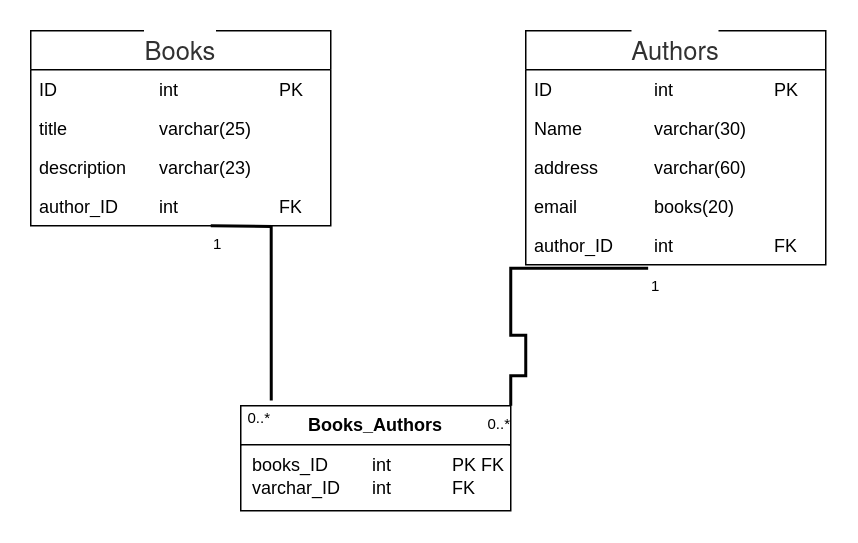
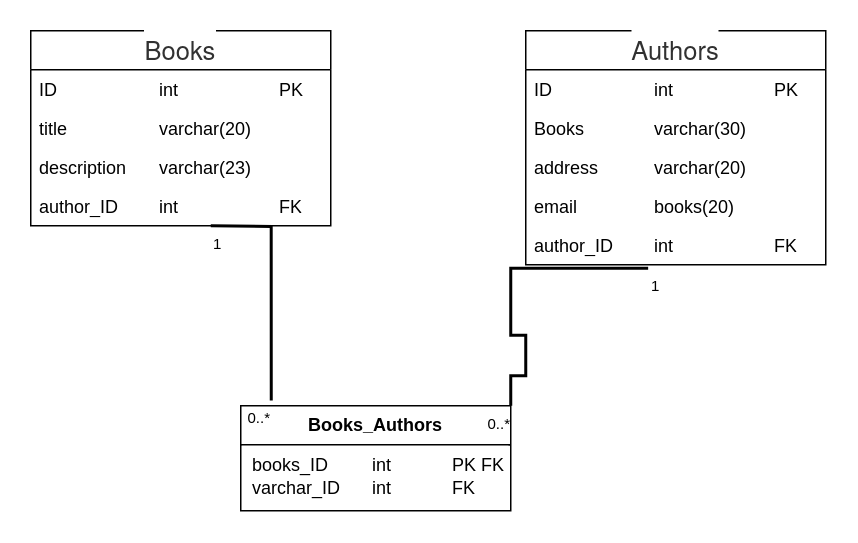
(131, 130) -> (131, 130)
(620, 130) -> (625, 130)
(638, 169) -> (638, 169)
